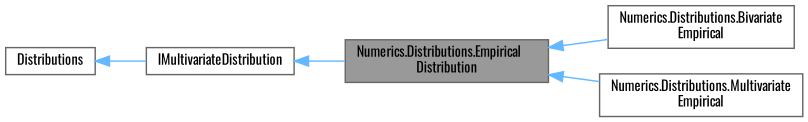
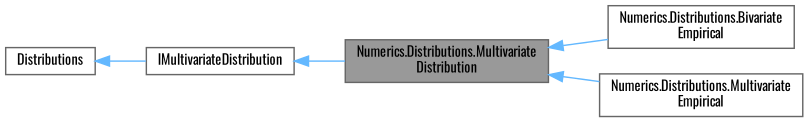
(447, 61) -> (447, 61)
